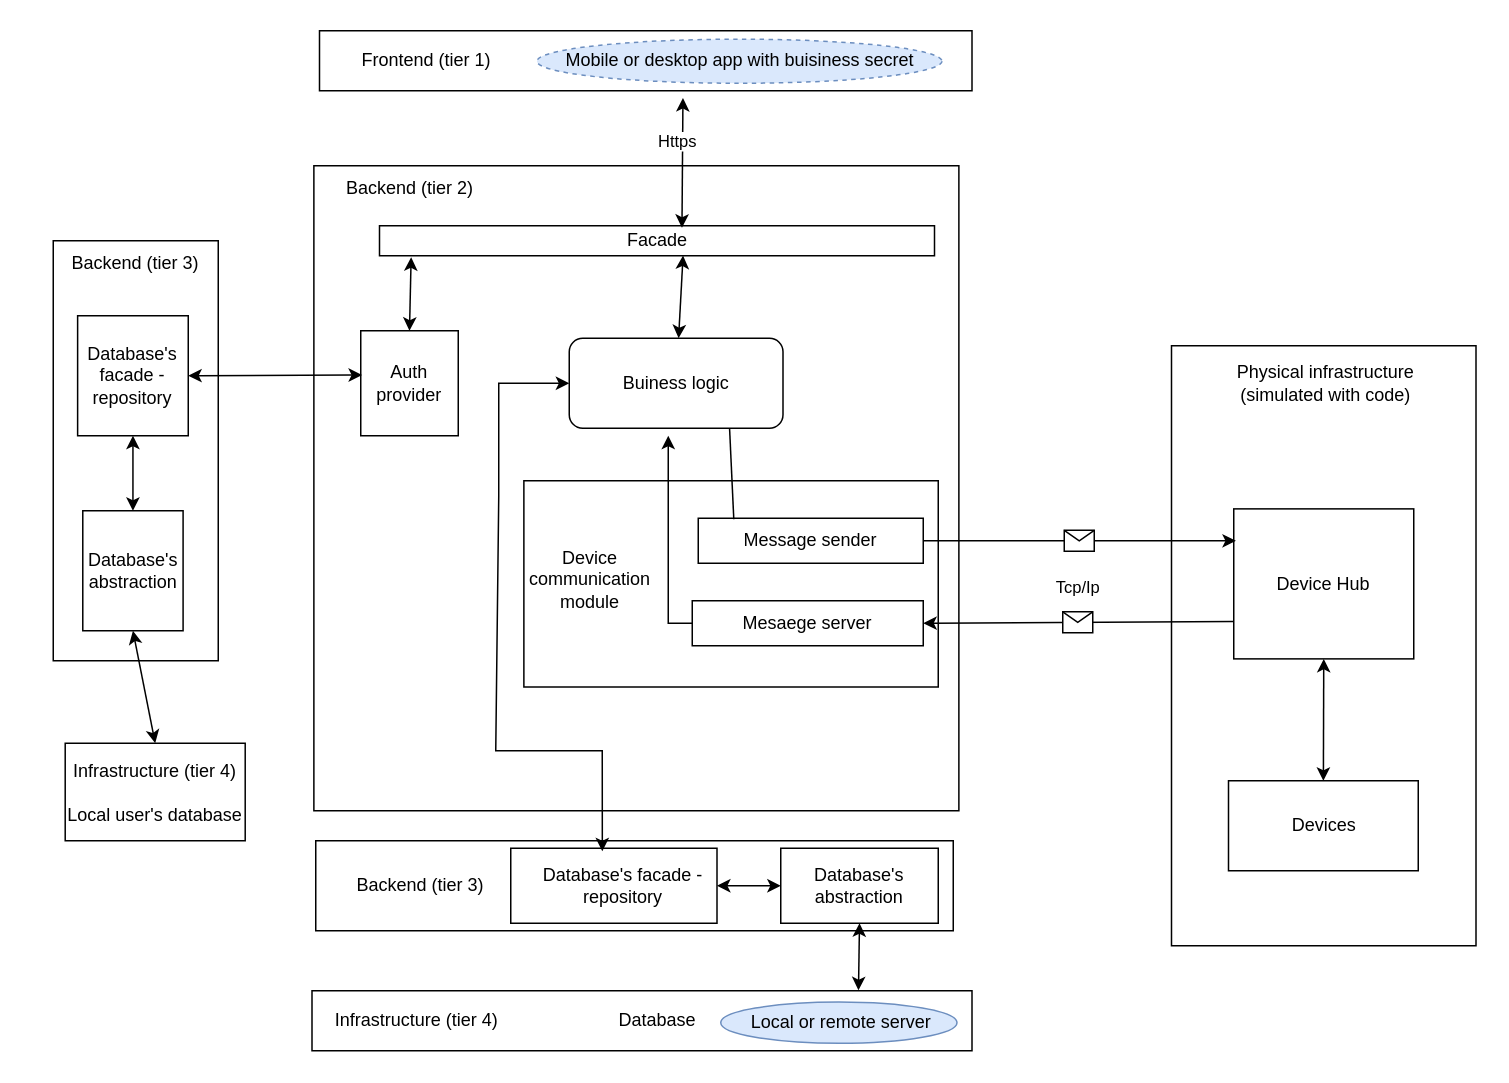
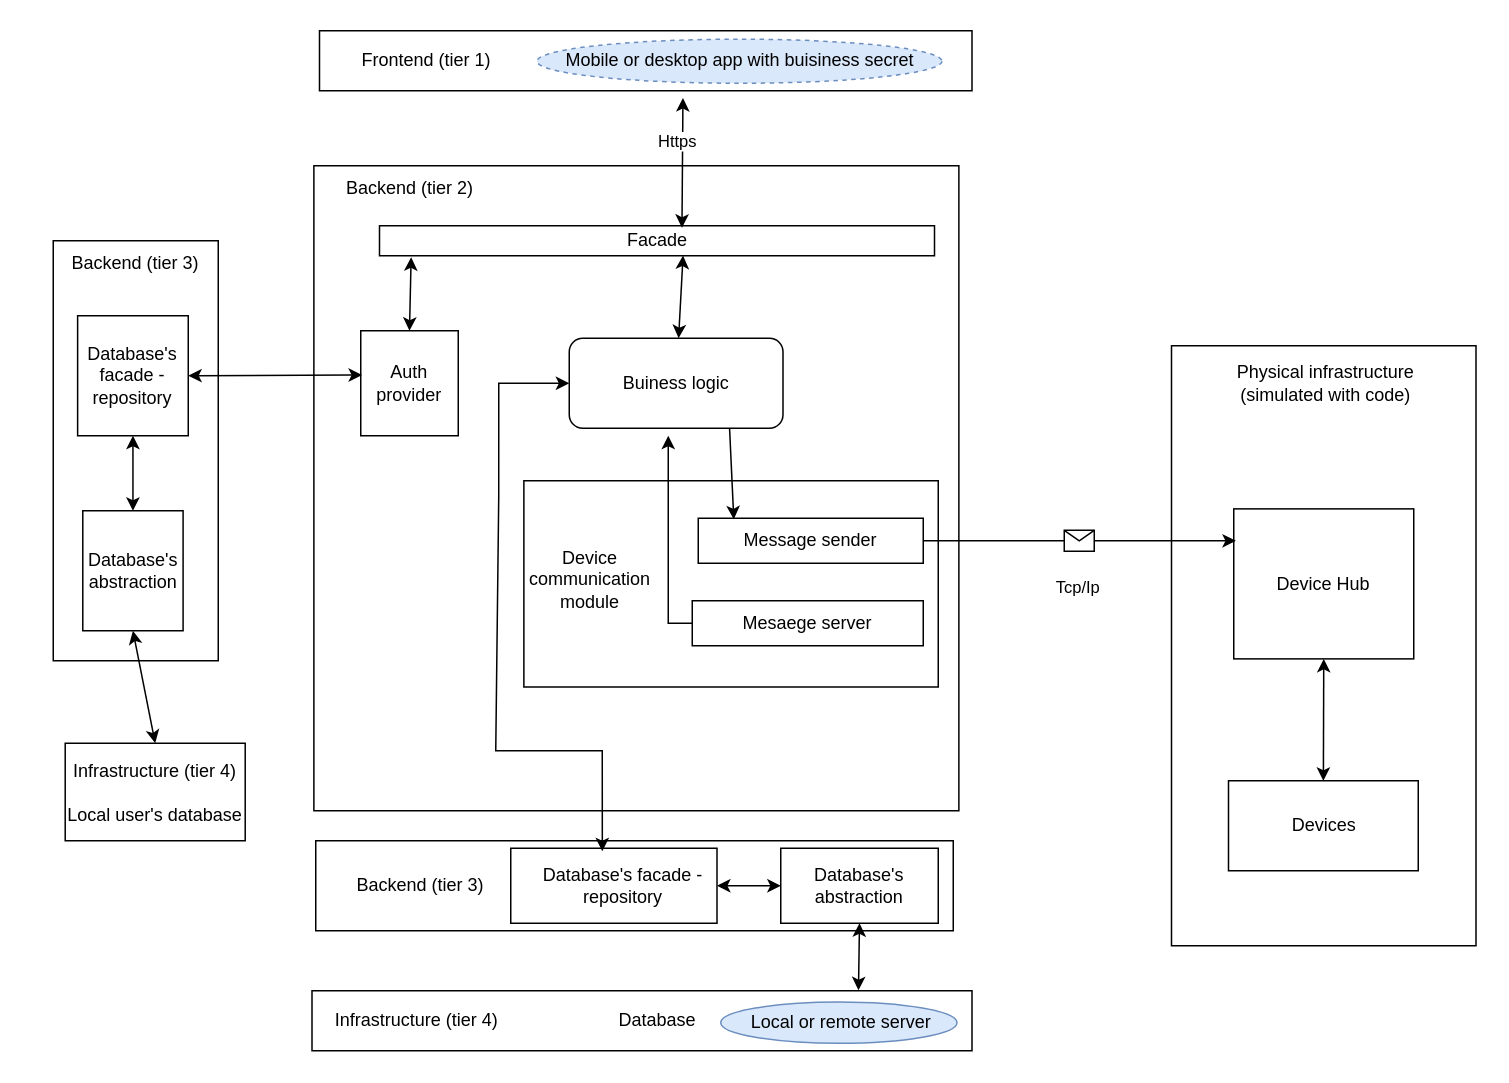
(733, 512) -> (733, 508)
(1159, 622) -> none
